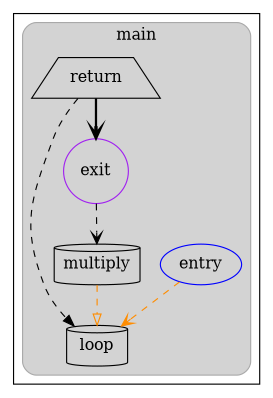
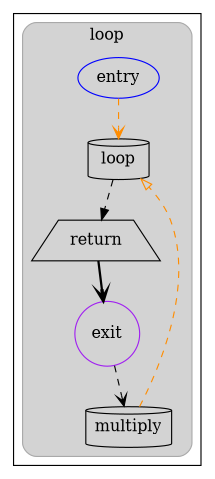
(137, 36) -> (107, 36)
(32, 207) -> (109, 194)
